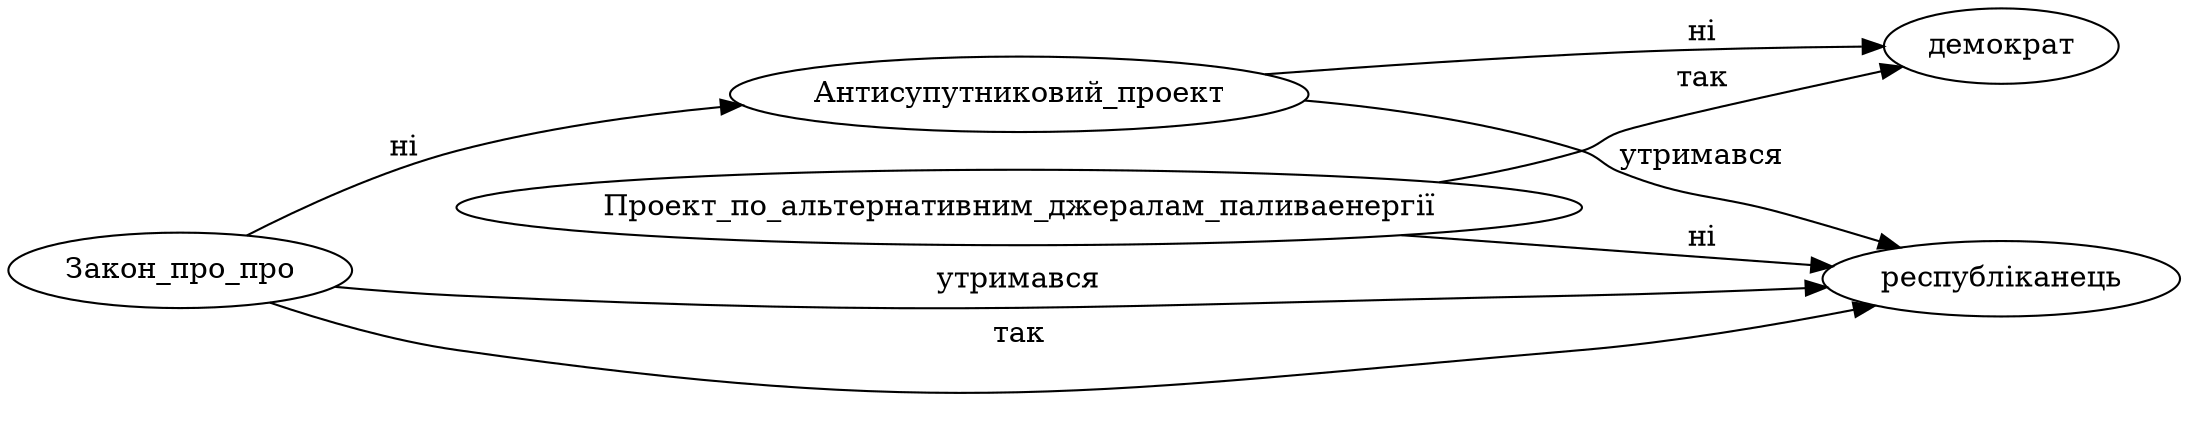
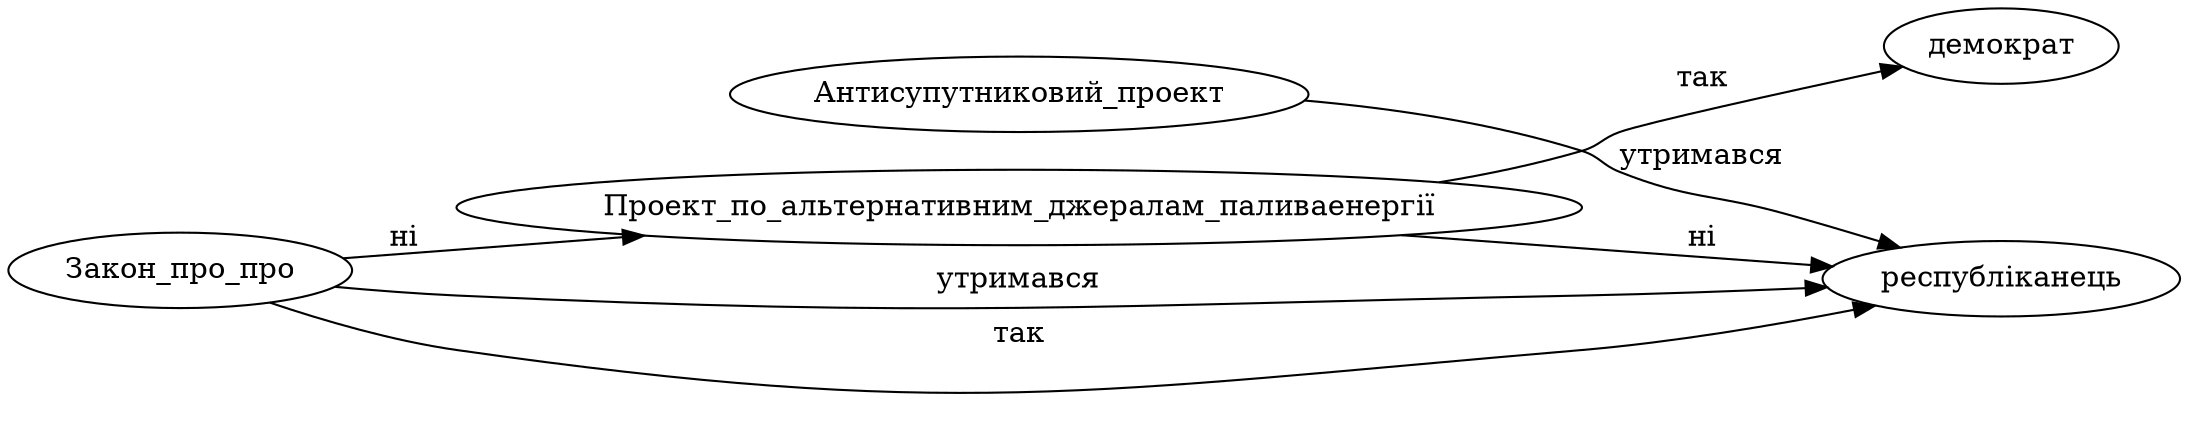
(1563, 55) -> none
(477, 146) -> (483, 248)
